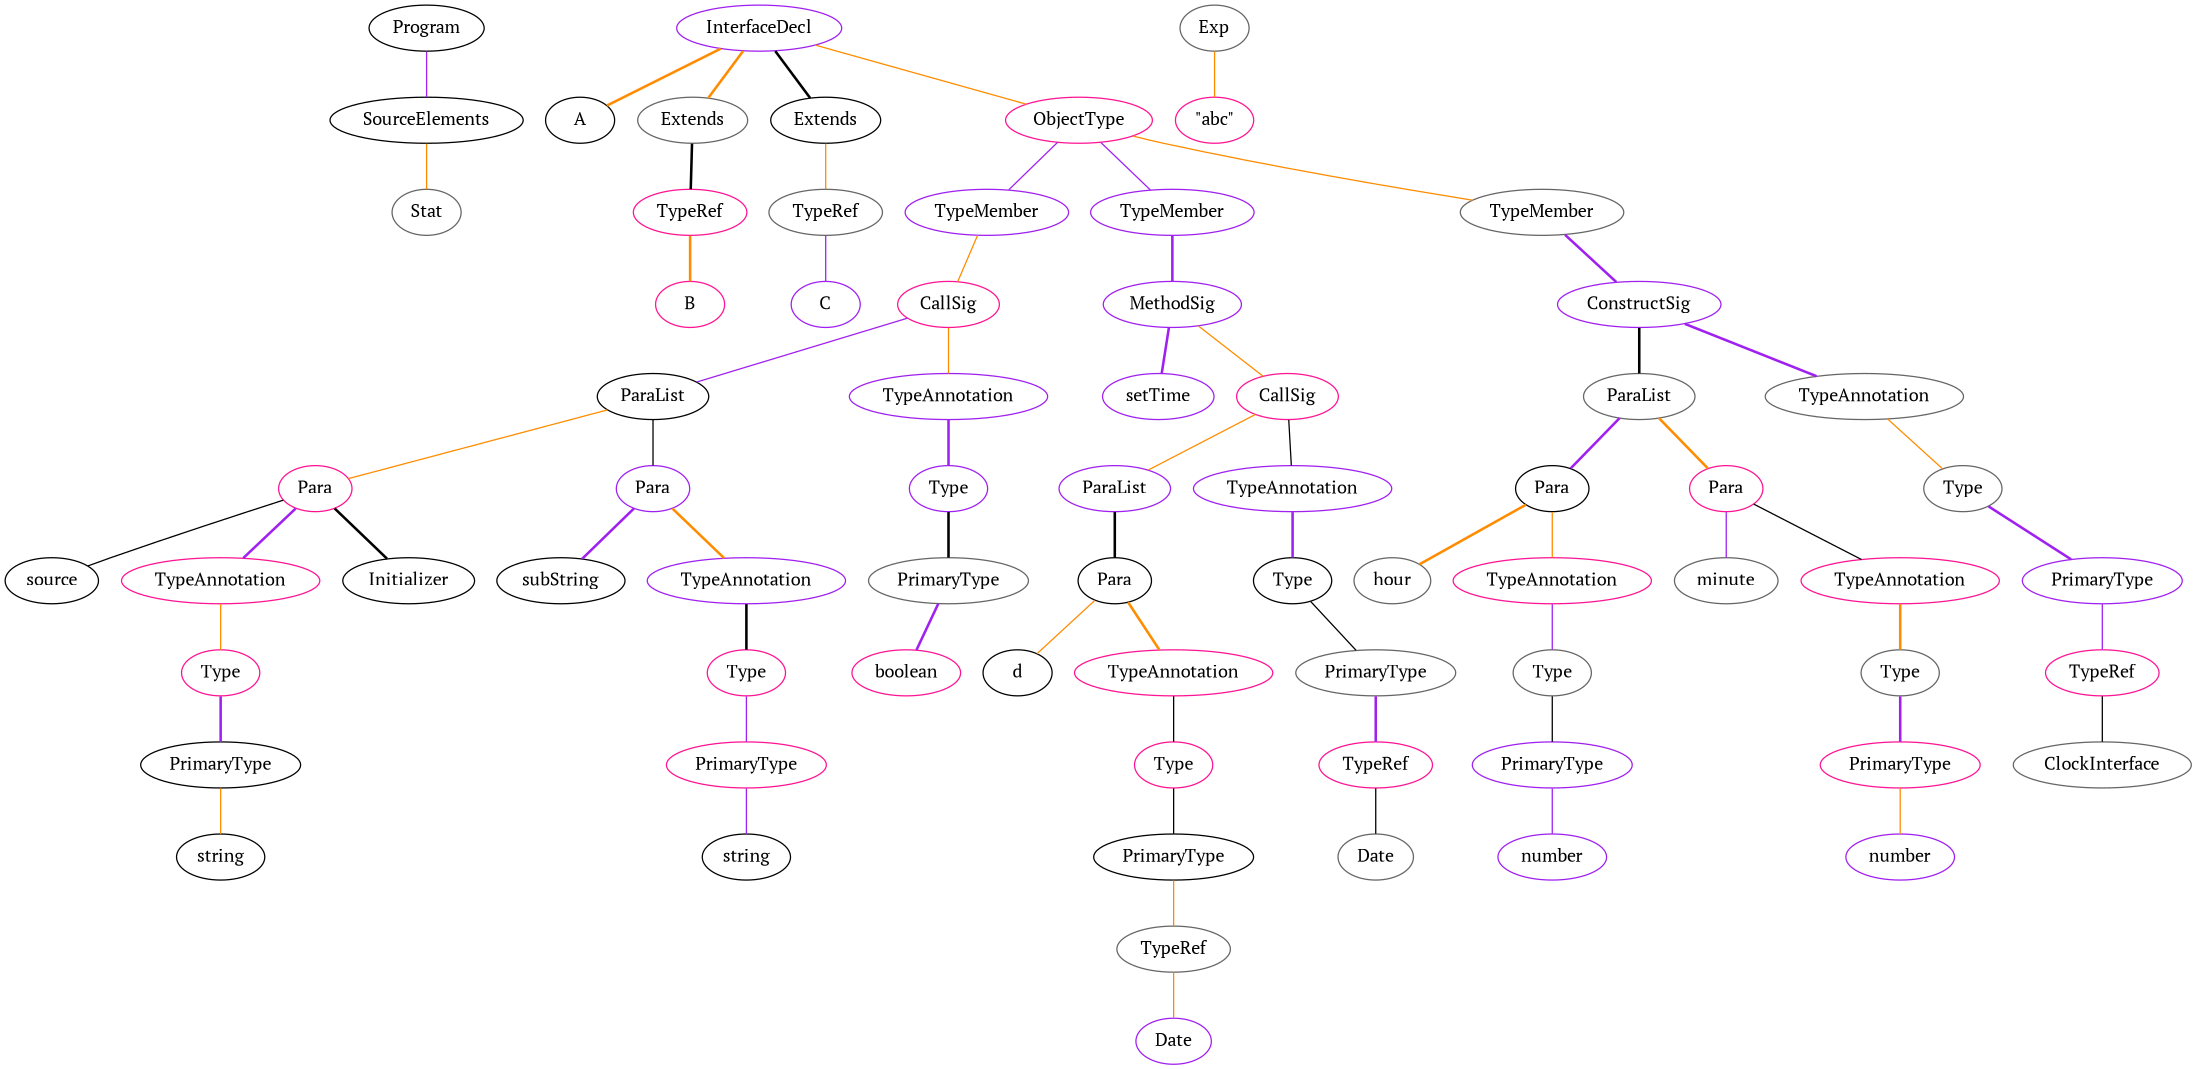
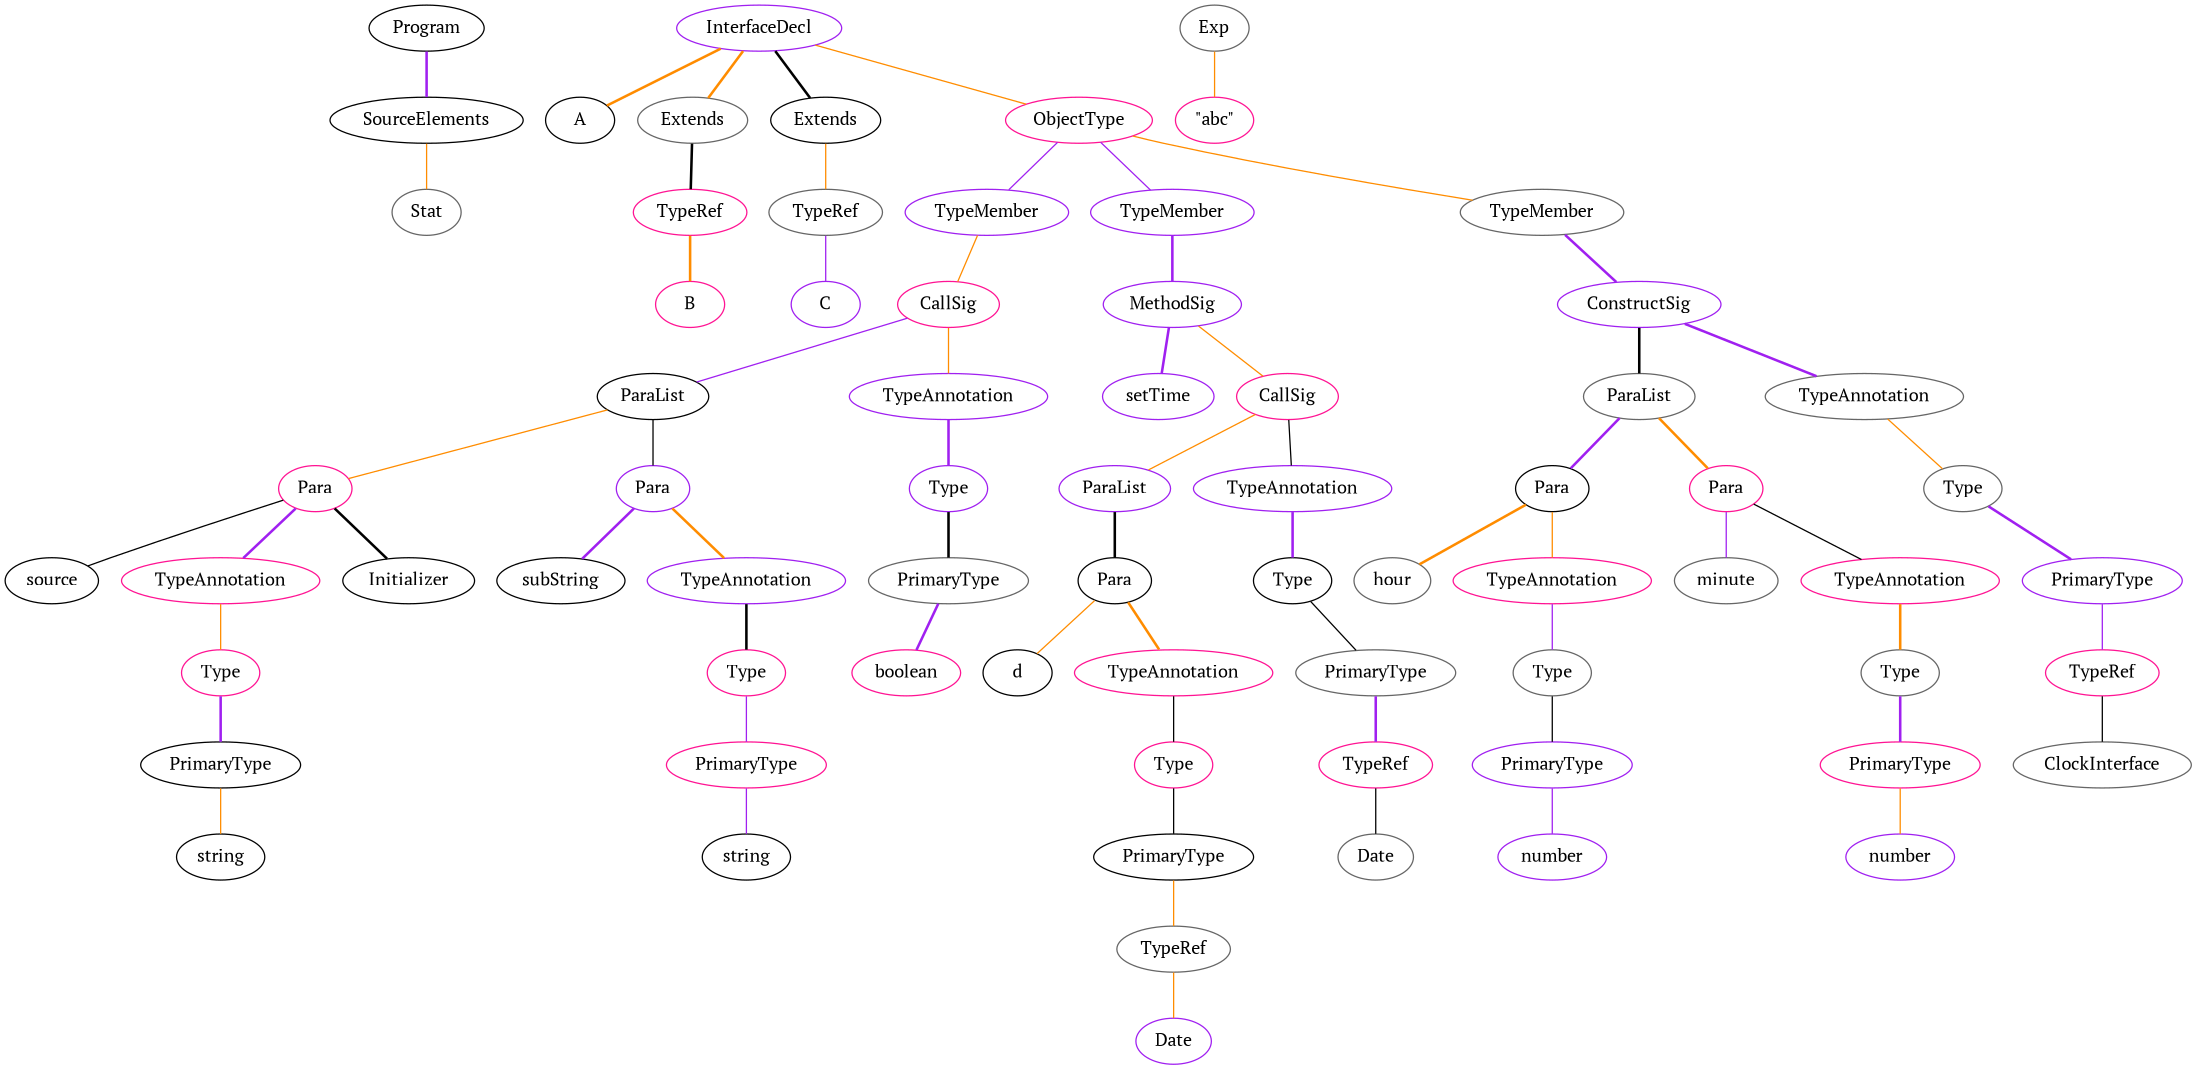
(427, 74) -> (427, 74)
